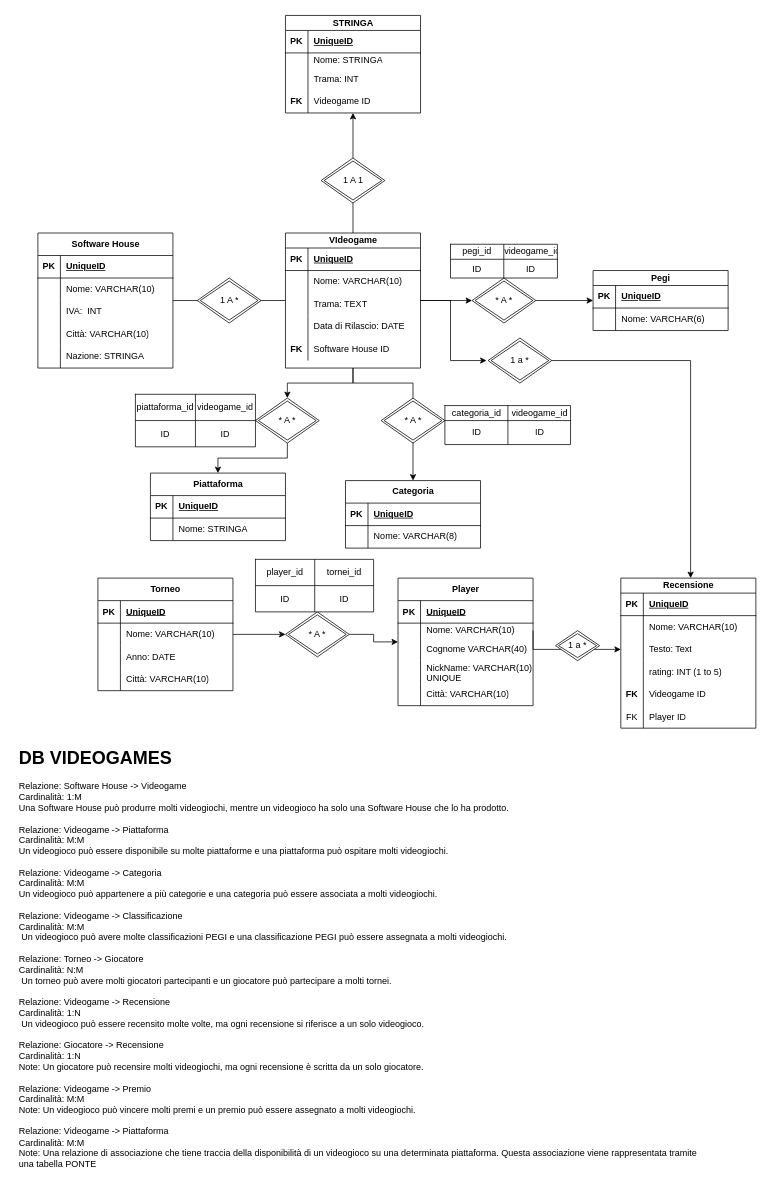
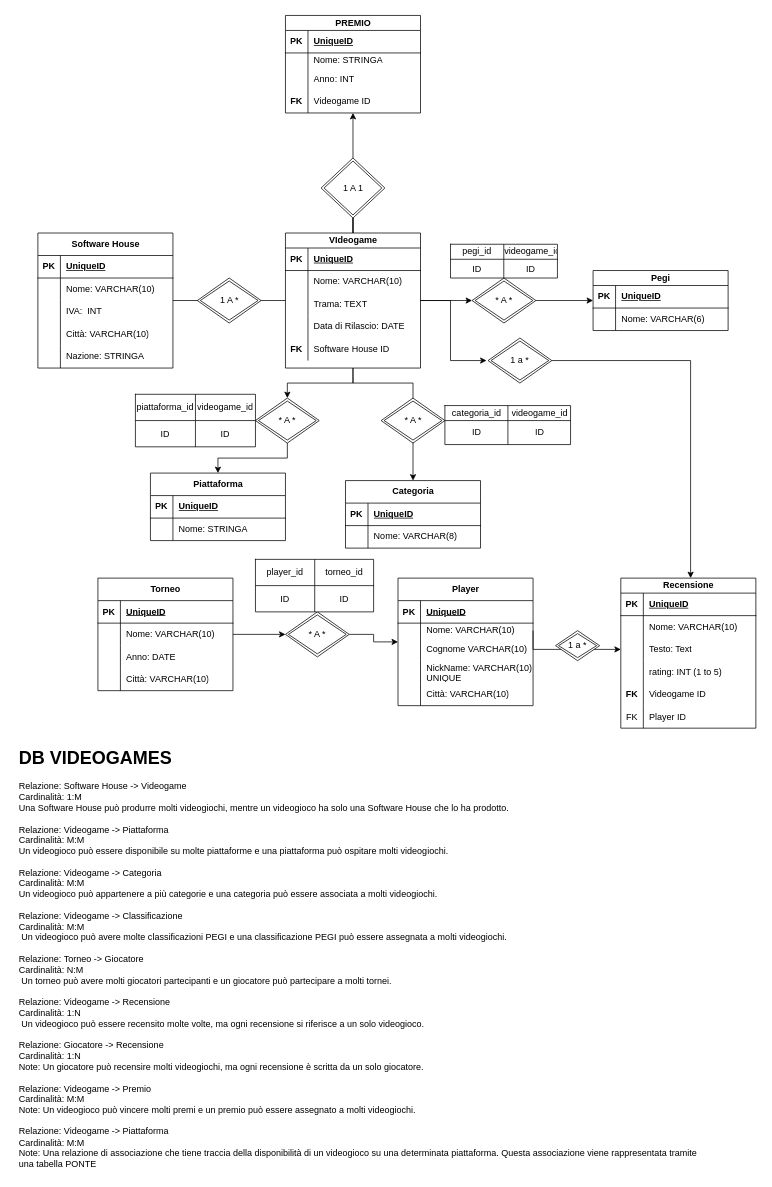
(353, 23) -> (353, 23)
(337, 79) -> (334, 79)
(353, 180) -> (353, 188)
(344, 573) -> (344, 573)
(473, 649) -> (473, 649)
